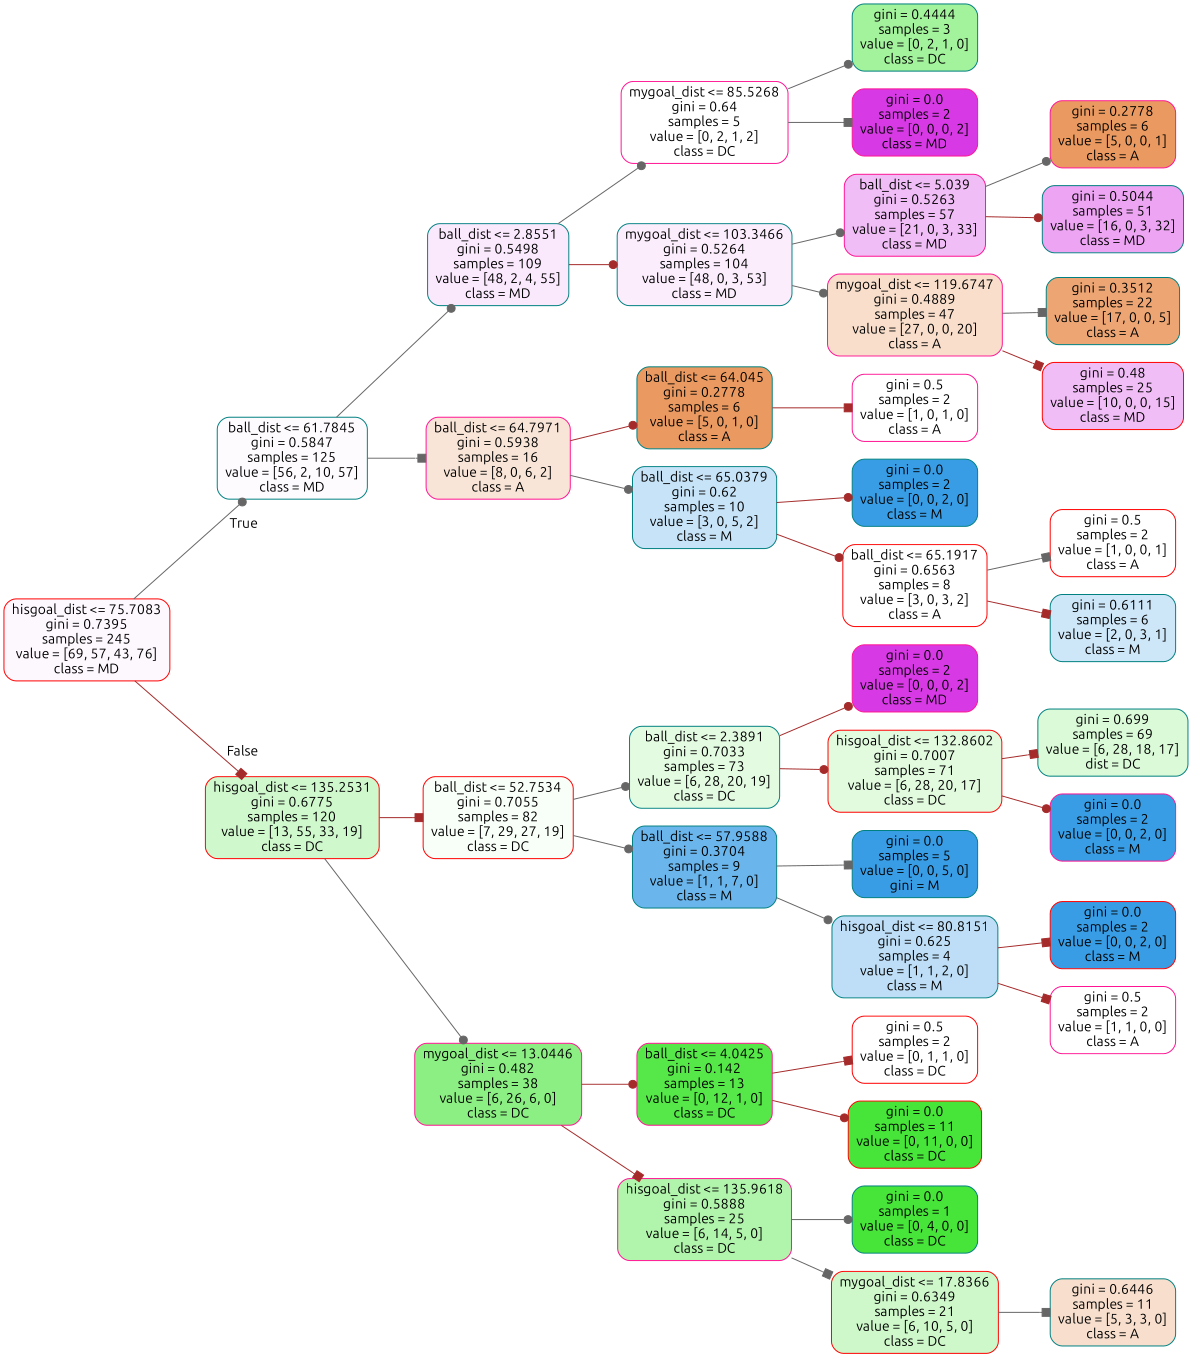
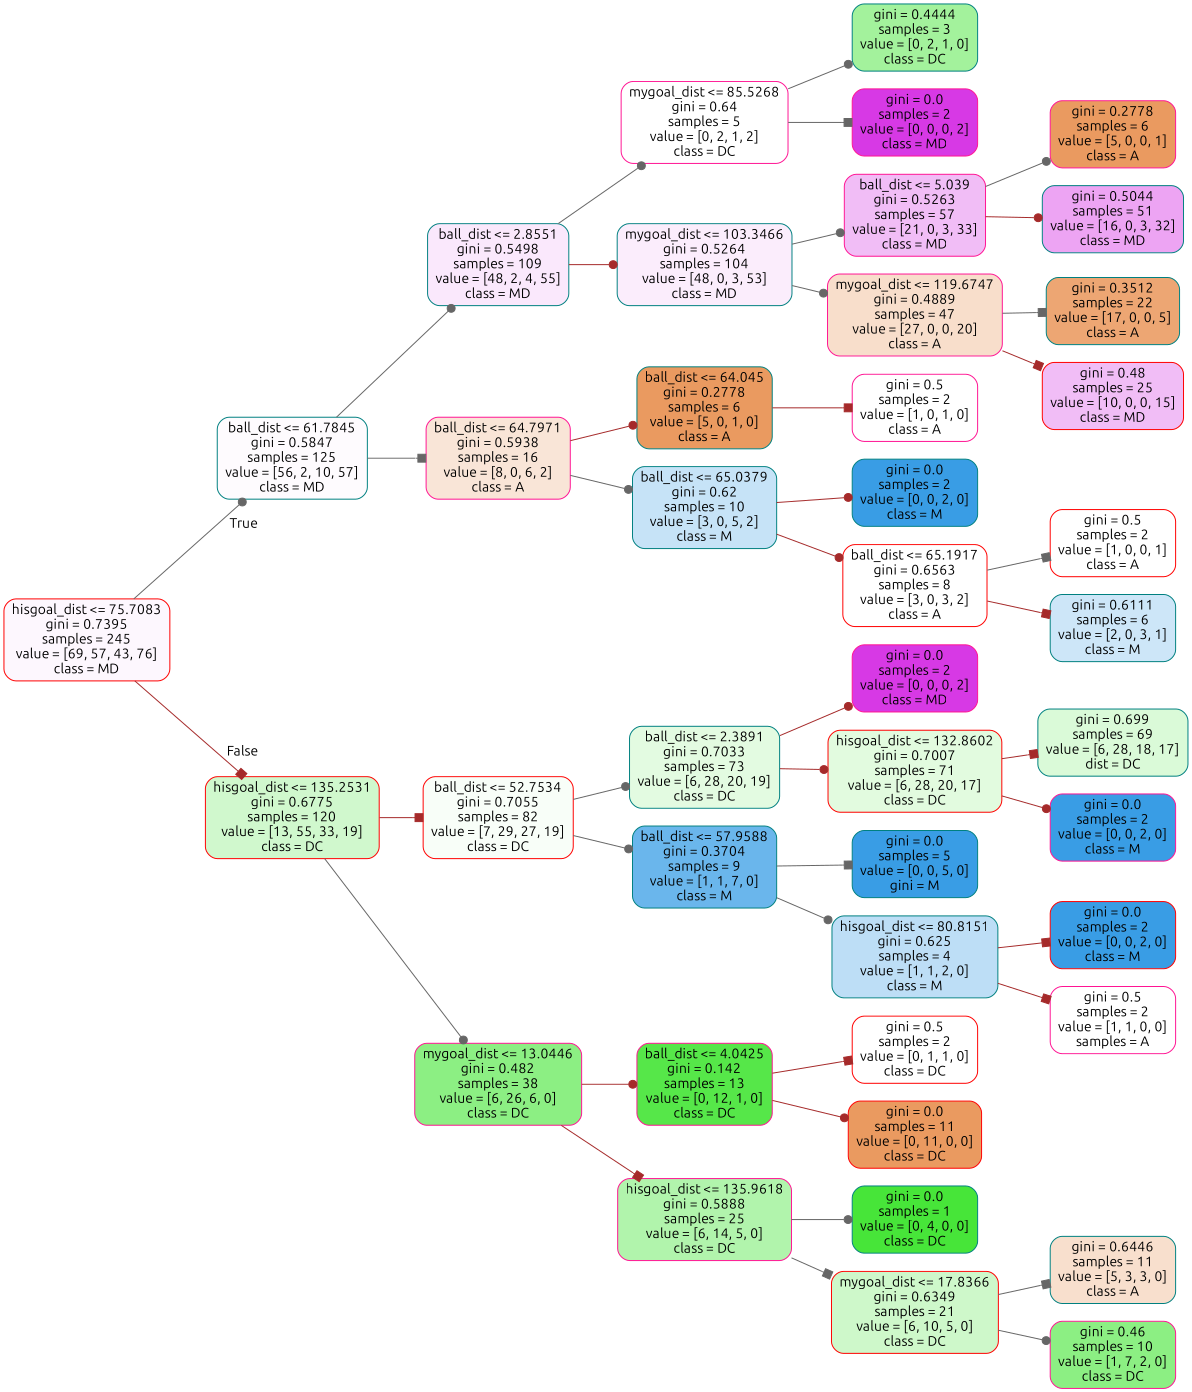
(1113, 1020) -> (1113, 1020)
(915, 1135) -> (915, 1135)
none -> (1113, 1355)
